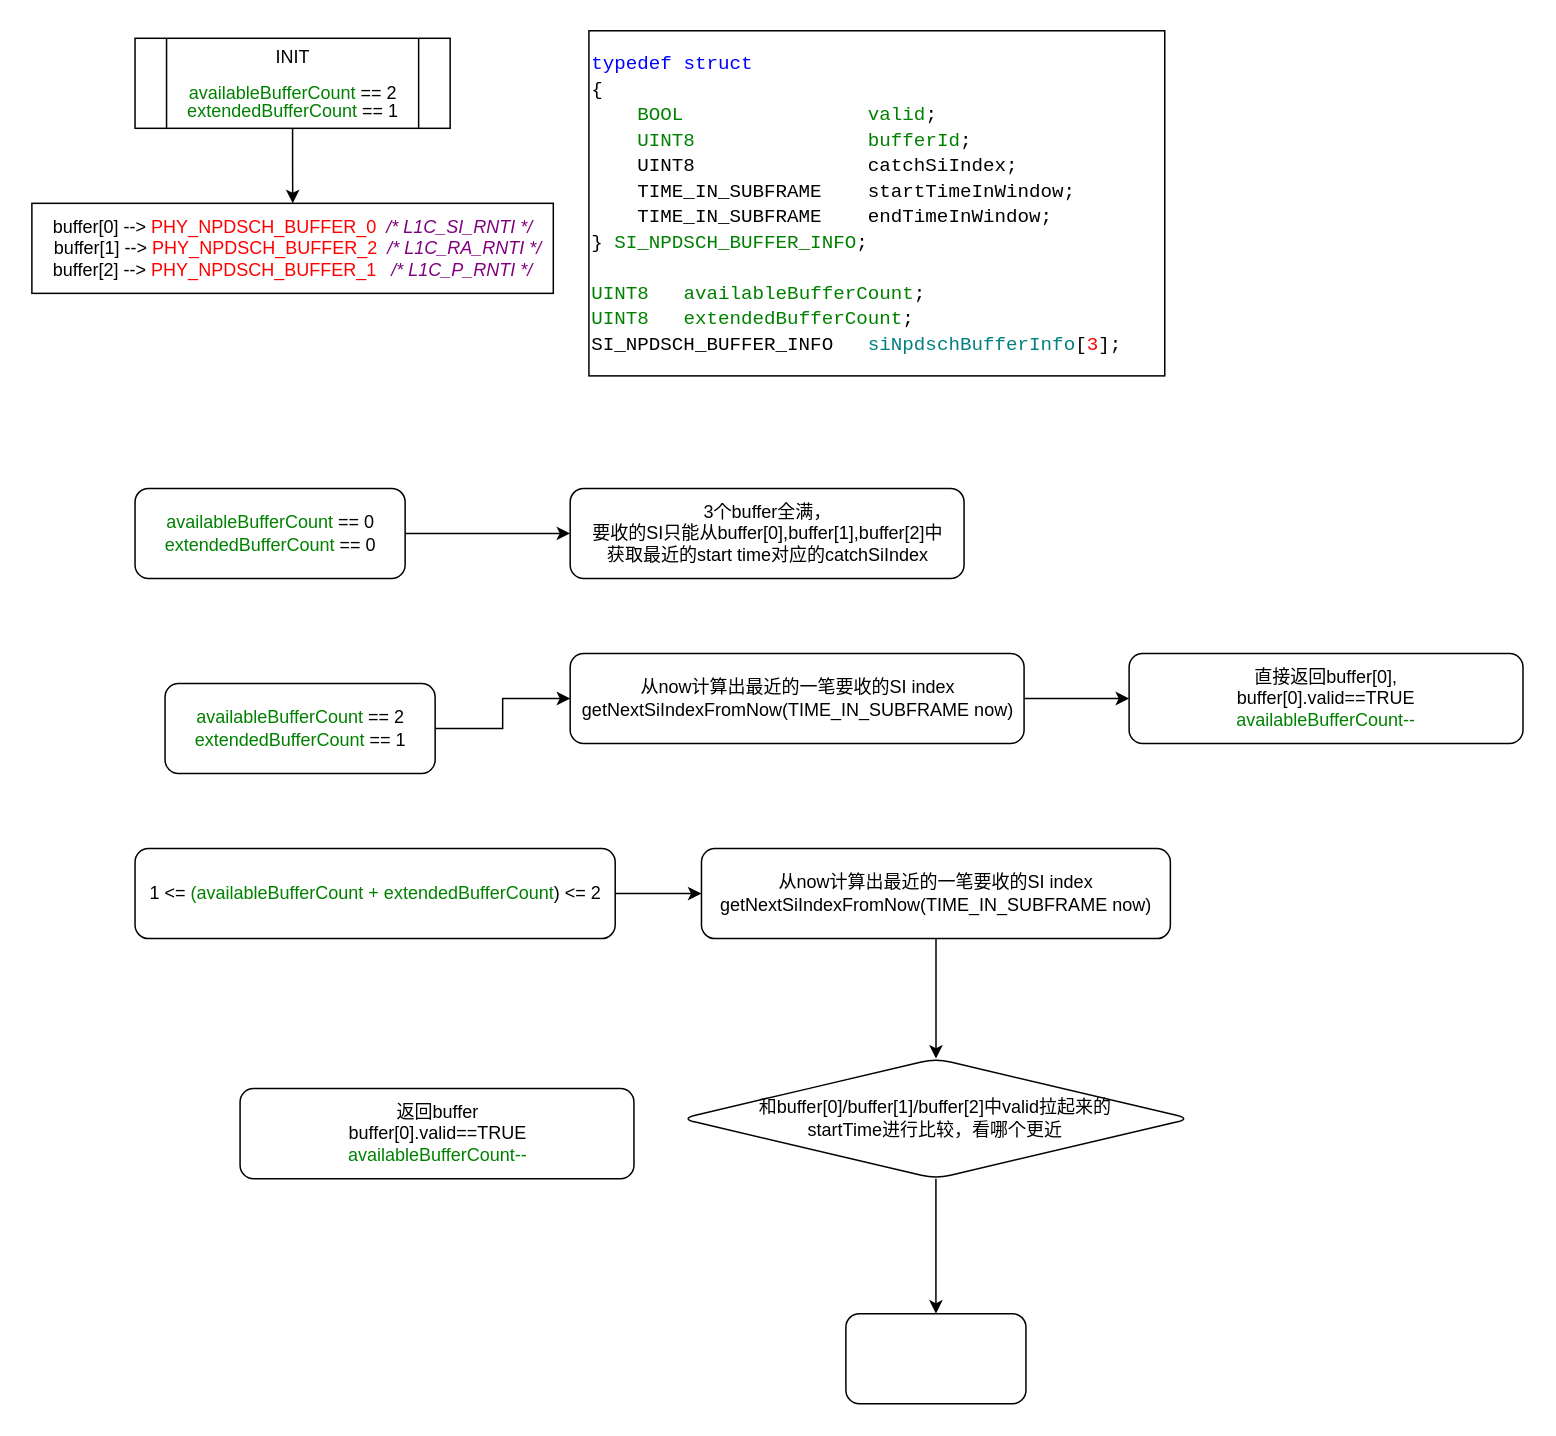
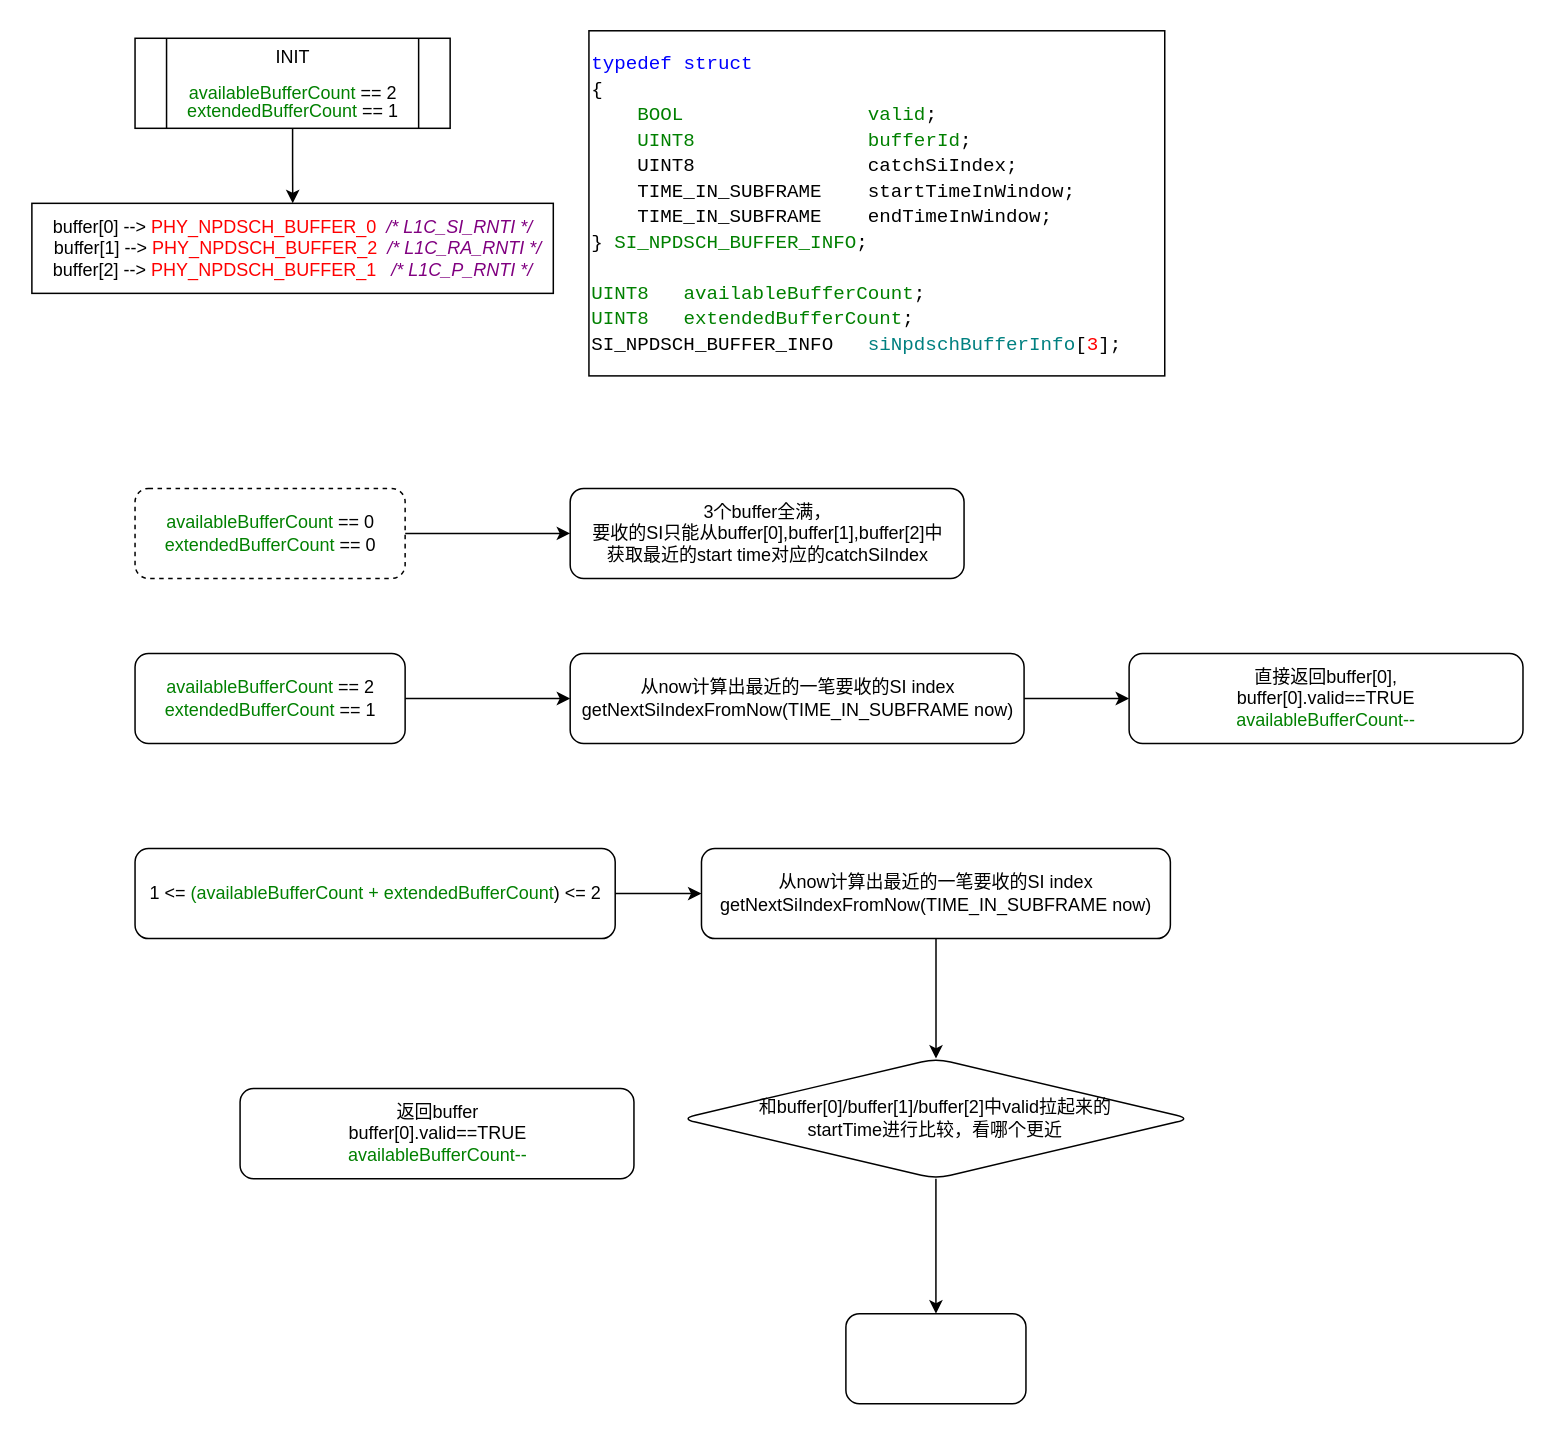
(270, 533) -> (270, 533)
(300, 728) -> (270, 698)
